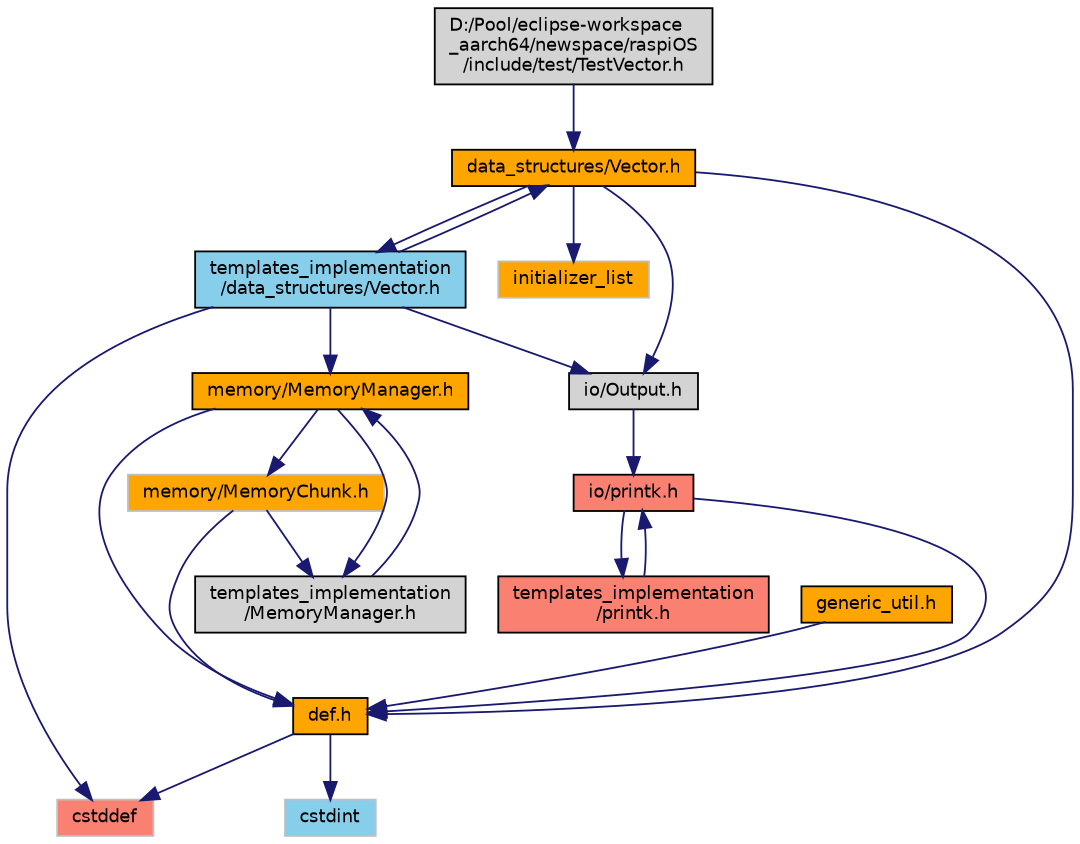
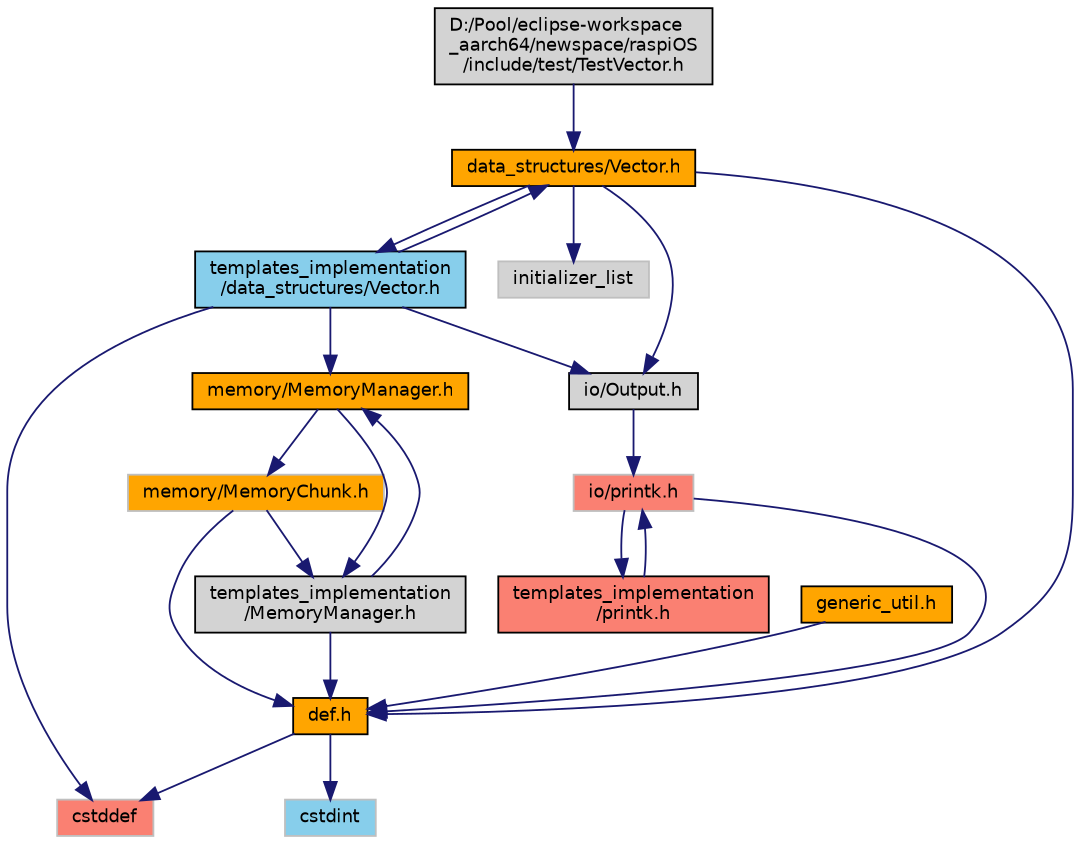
(574, 280) -> (574, 280)
(634, 493) -> (634, 493)
(113, 562) -> (330, 656)
